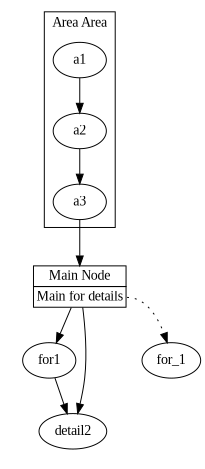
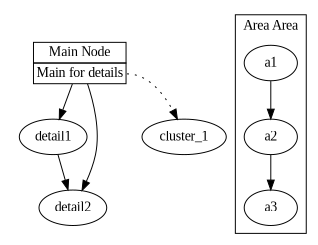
(80, 241) -> none
(49, 360) -> (53, 137)
(171, 360) -> (184, 137)
